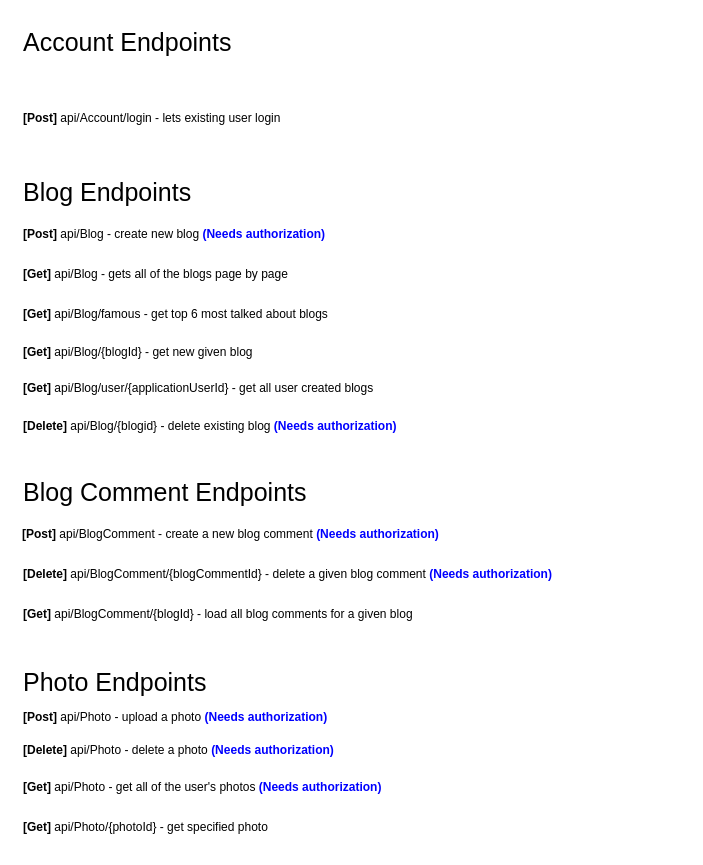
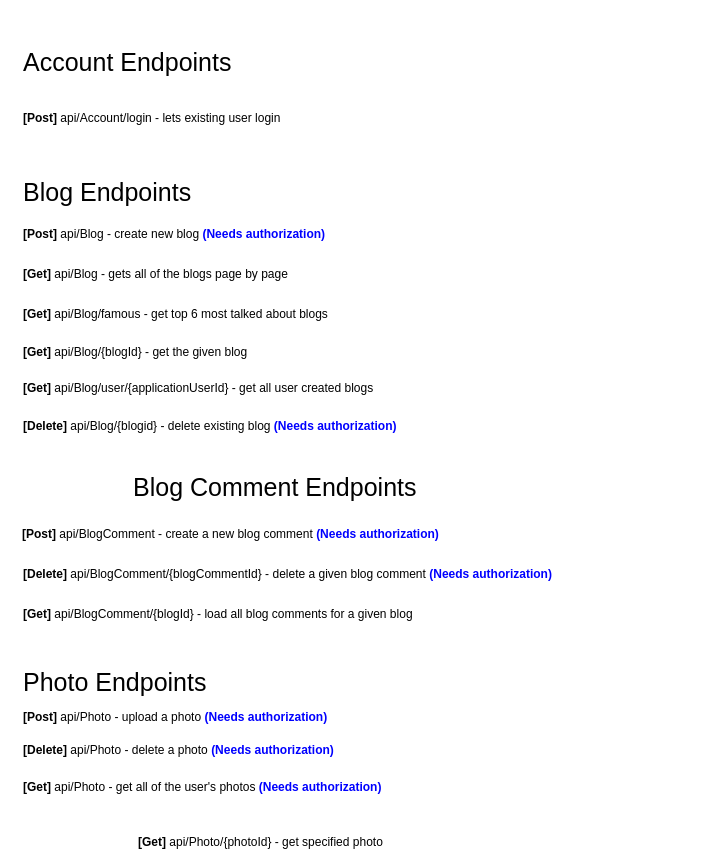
(137, 36) -> (137, 56)
(154, 353) -> (154, 353)
(172, 486) -> (282, 481)
(157, 829) -> (272, 844)
